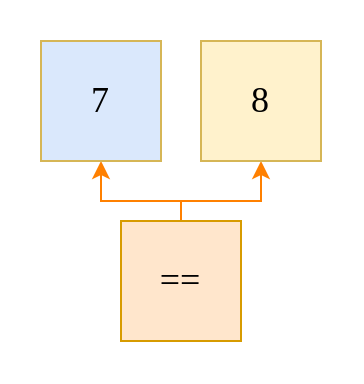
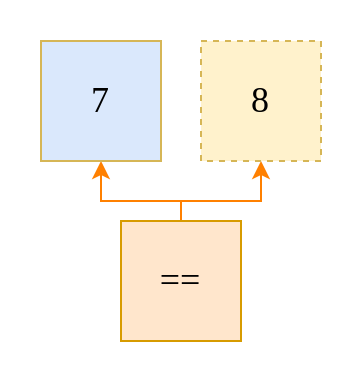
(261, 101) -> (261, 101)
